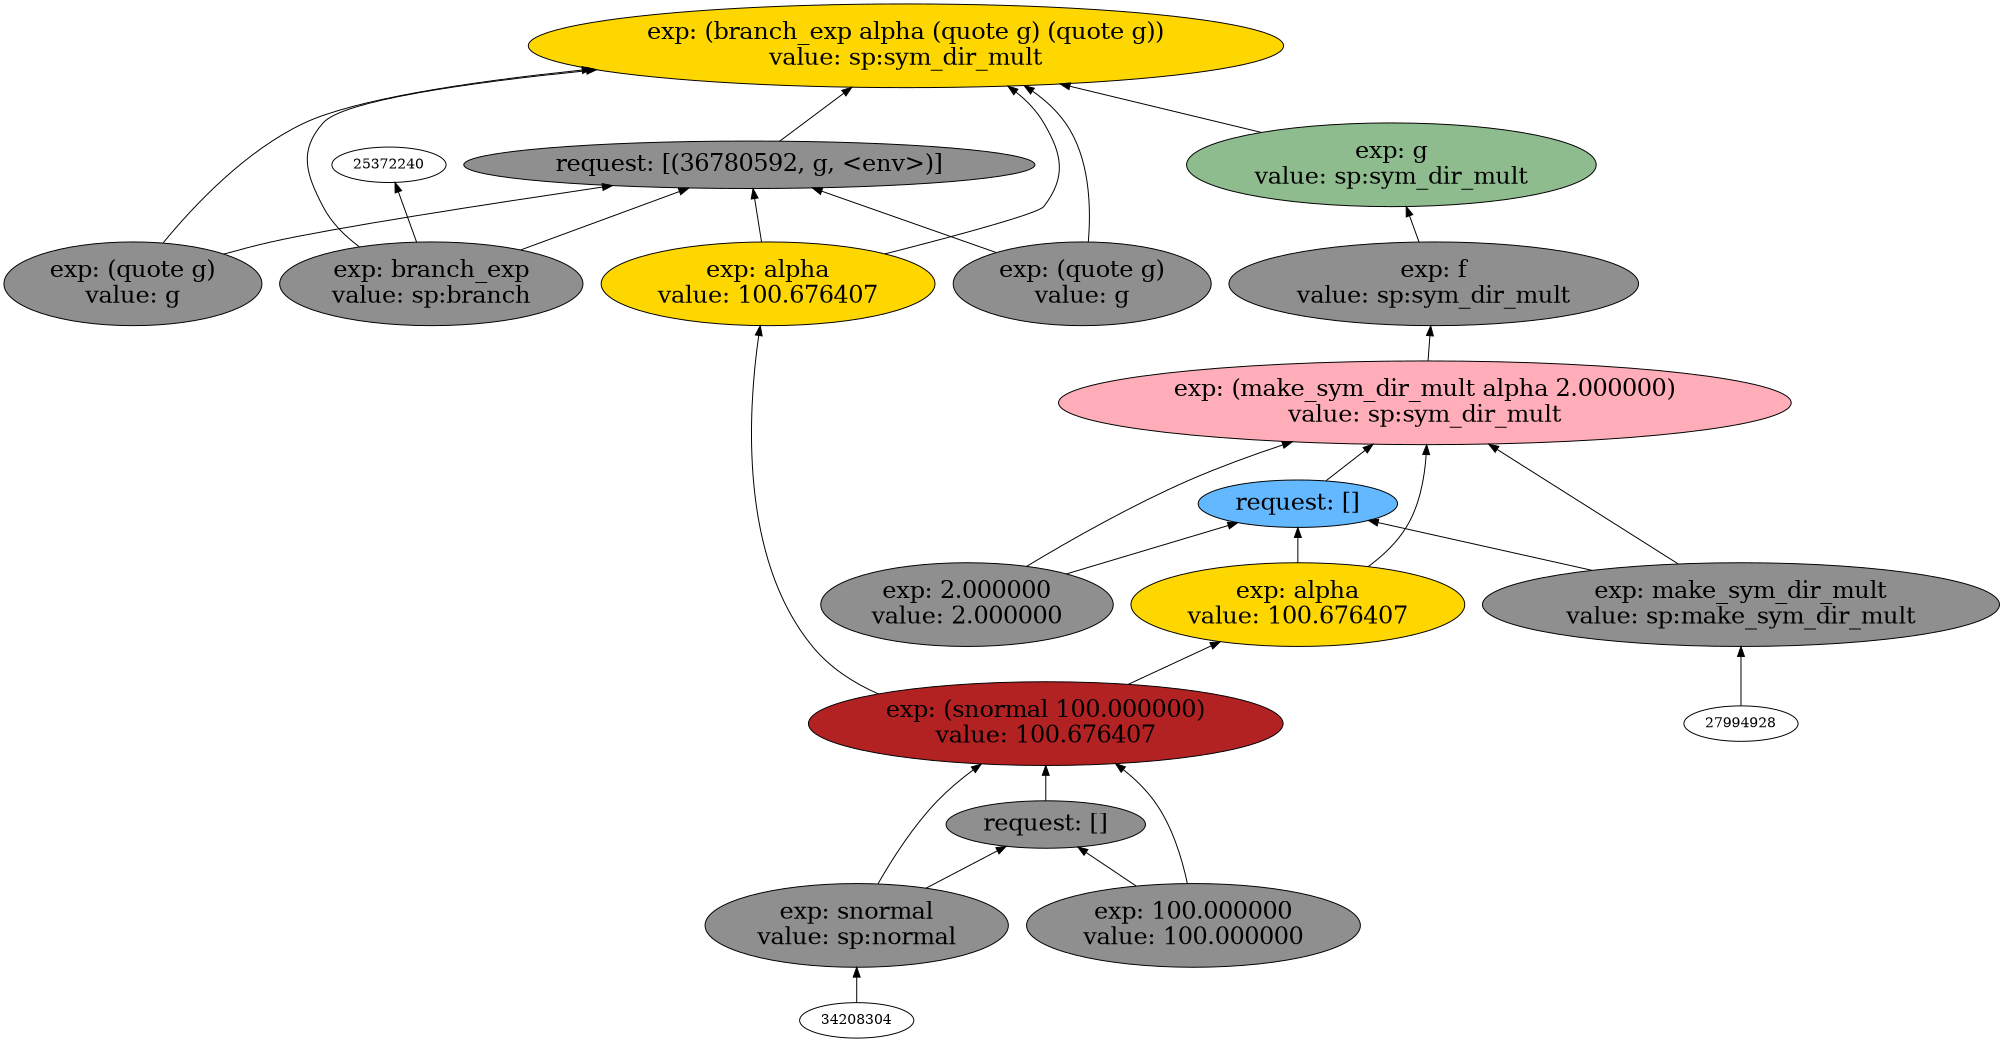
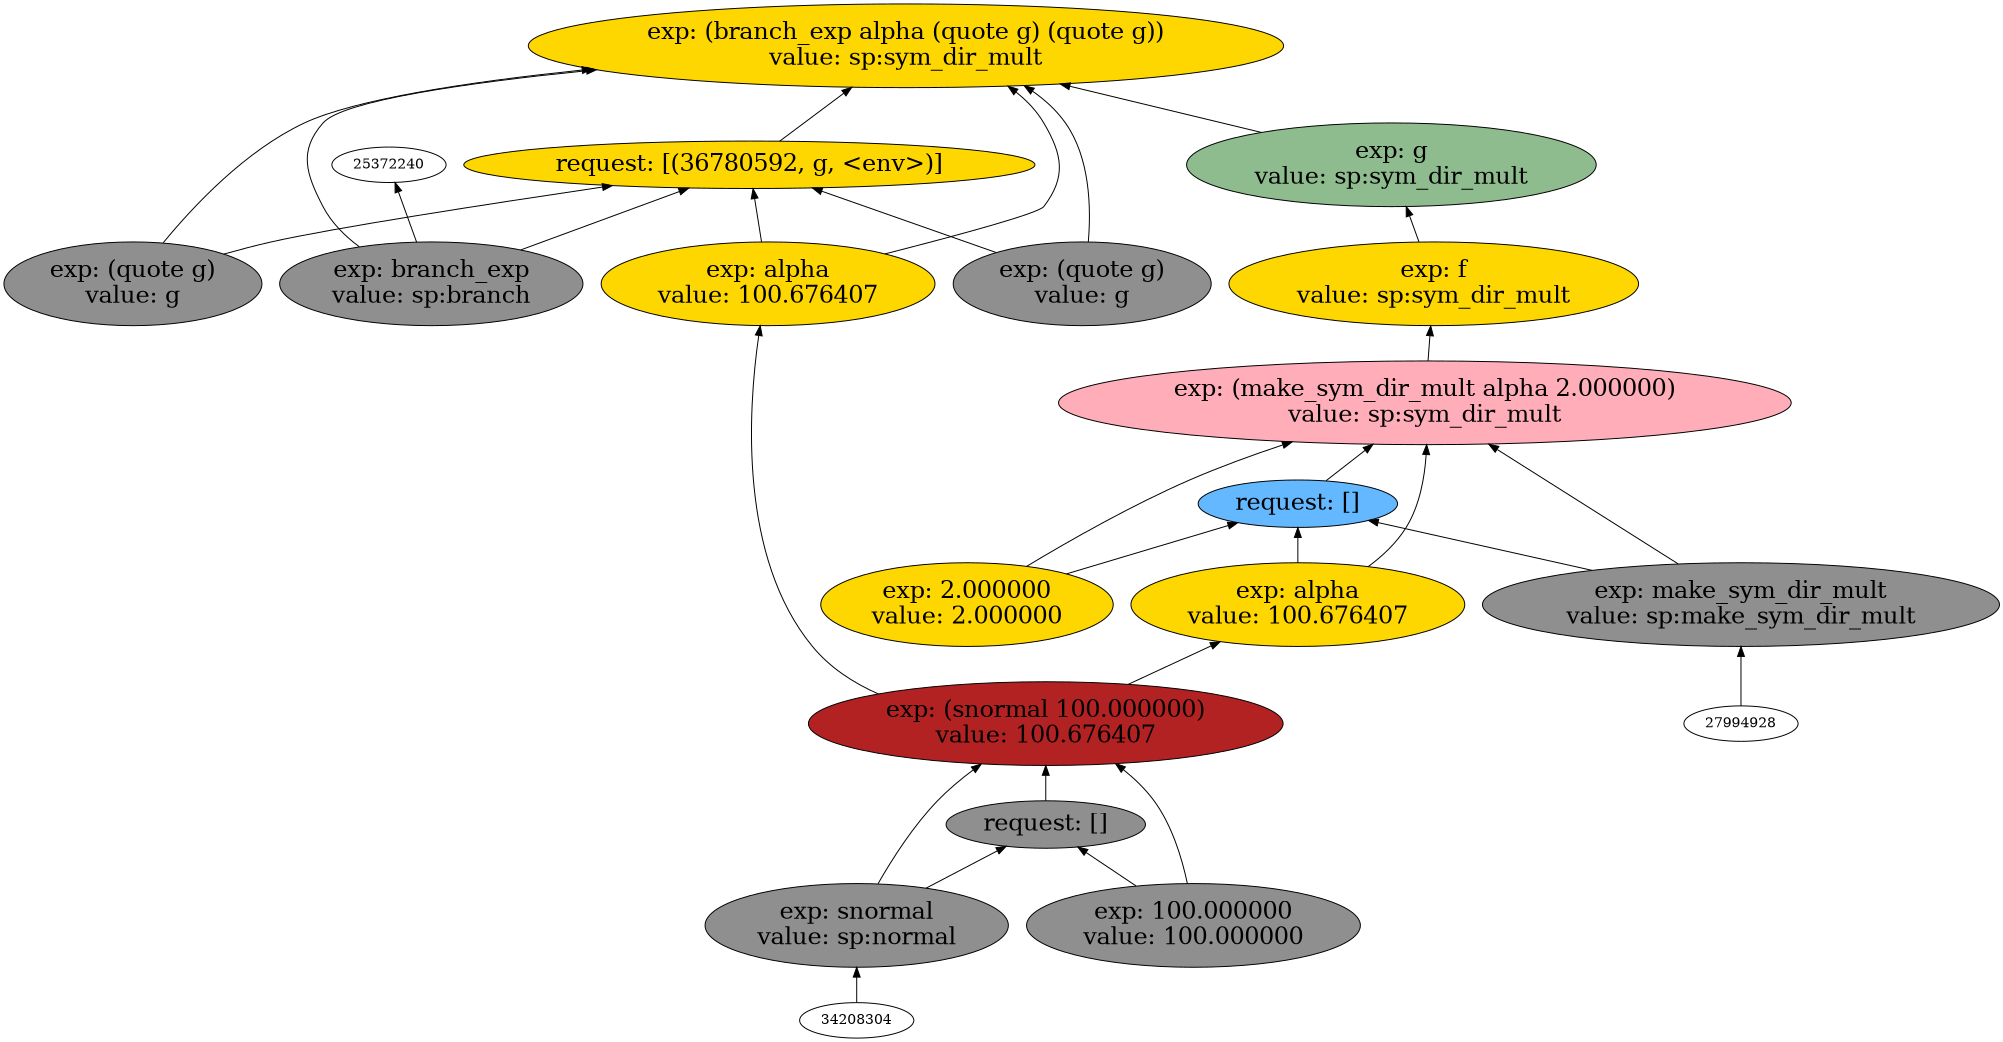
(749, 165) -> (749, 165)
(1434, 284) -> (1434, 284)
(967, 605) -> (967, 605)
